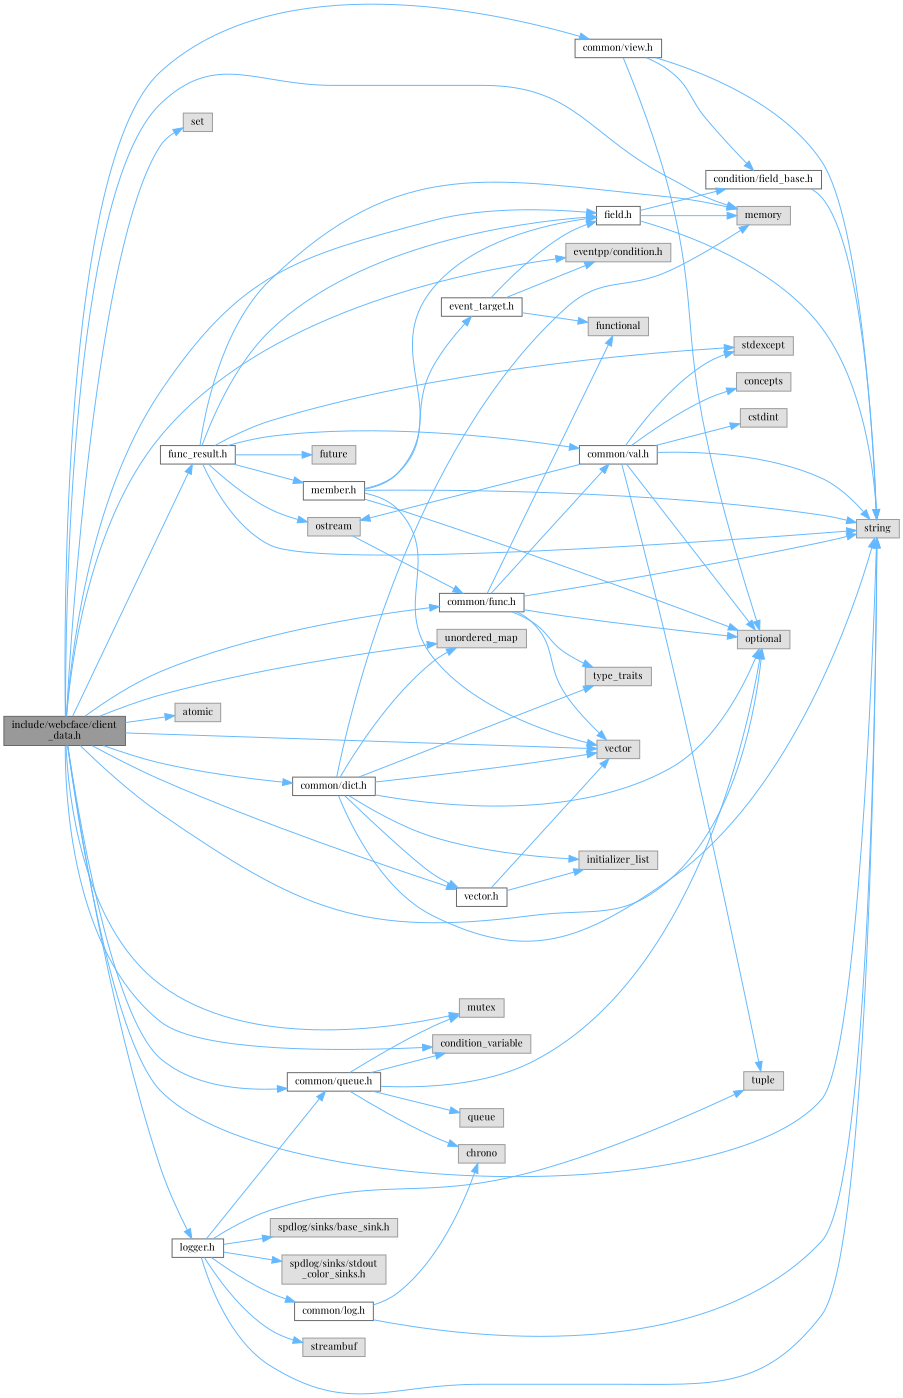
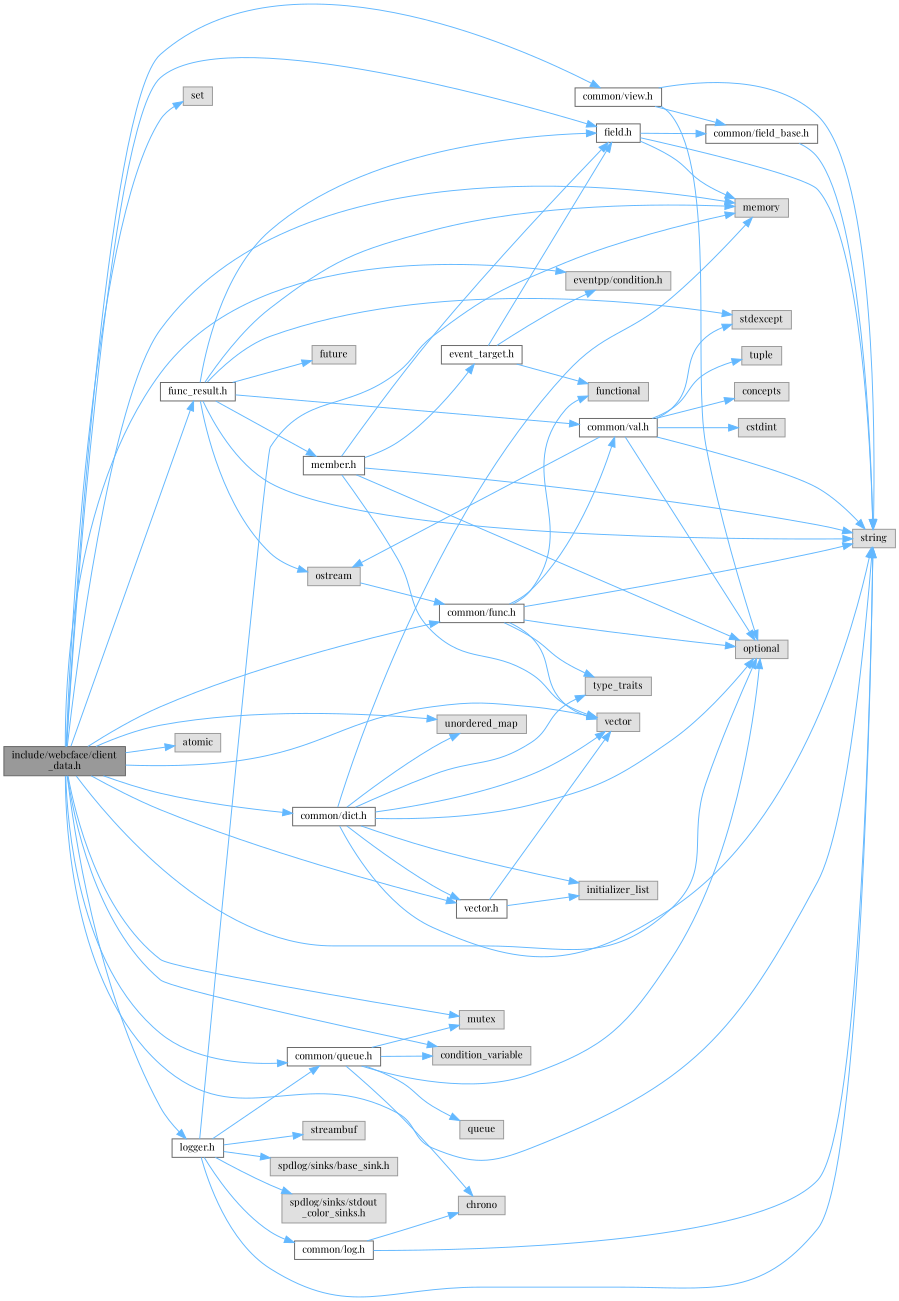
(764, 180) -> (762, 134)
(477, 1183) -> (257, 564)
